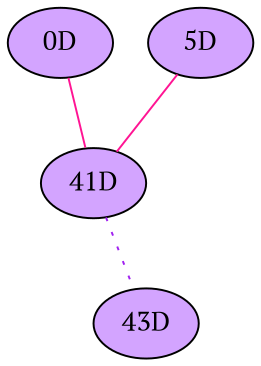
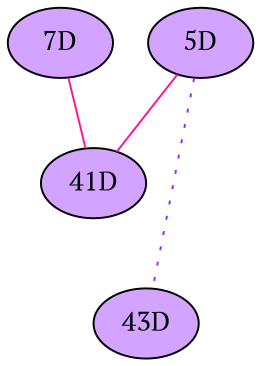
(60, 43) -> (60, 43)
(120, 253) -> (173, 183)
